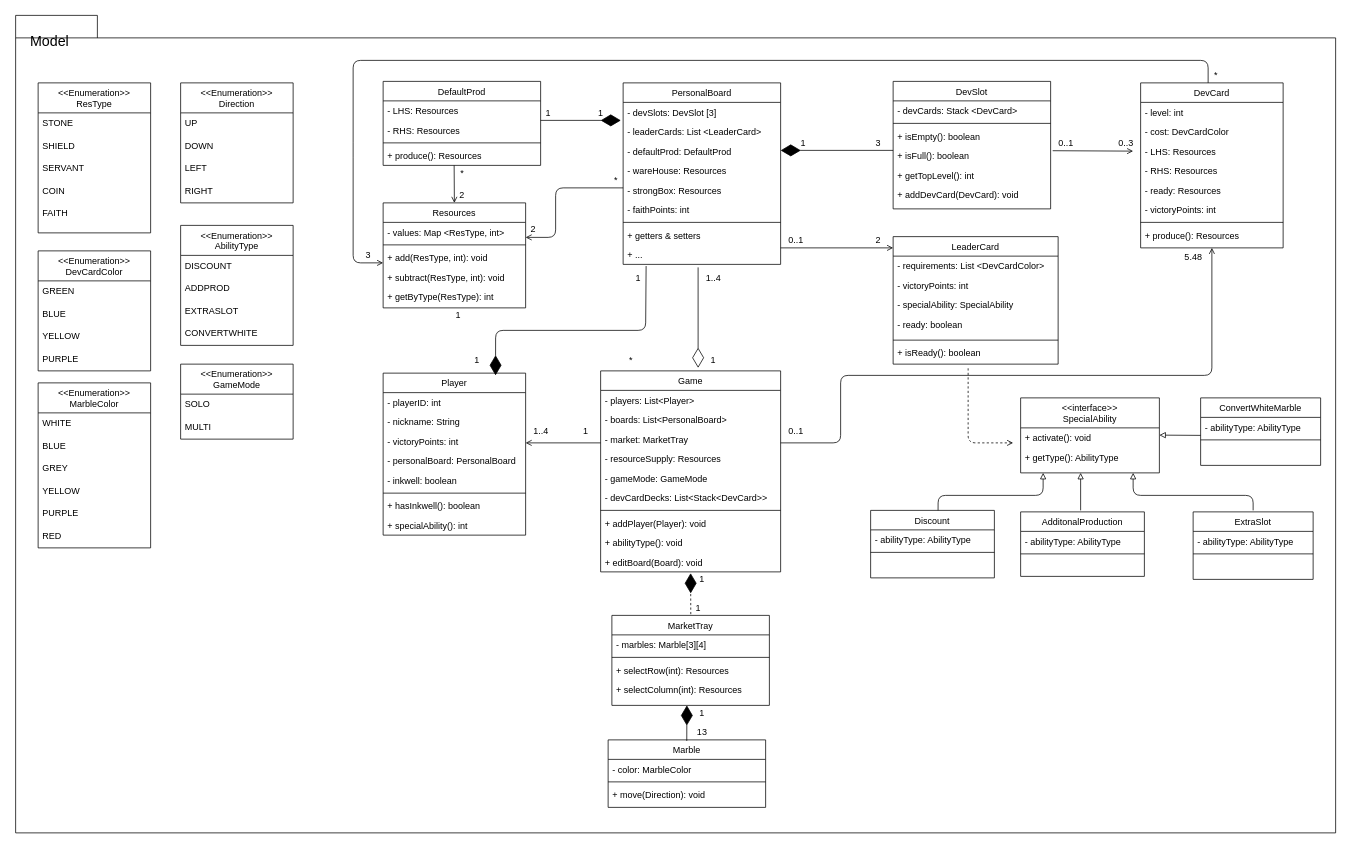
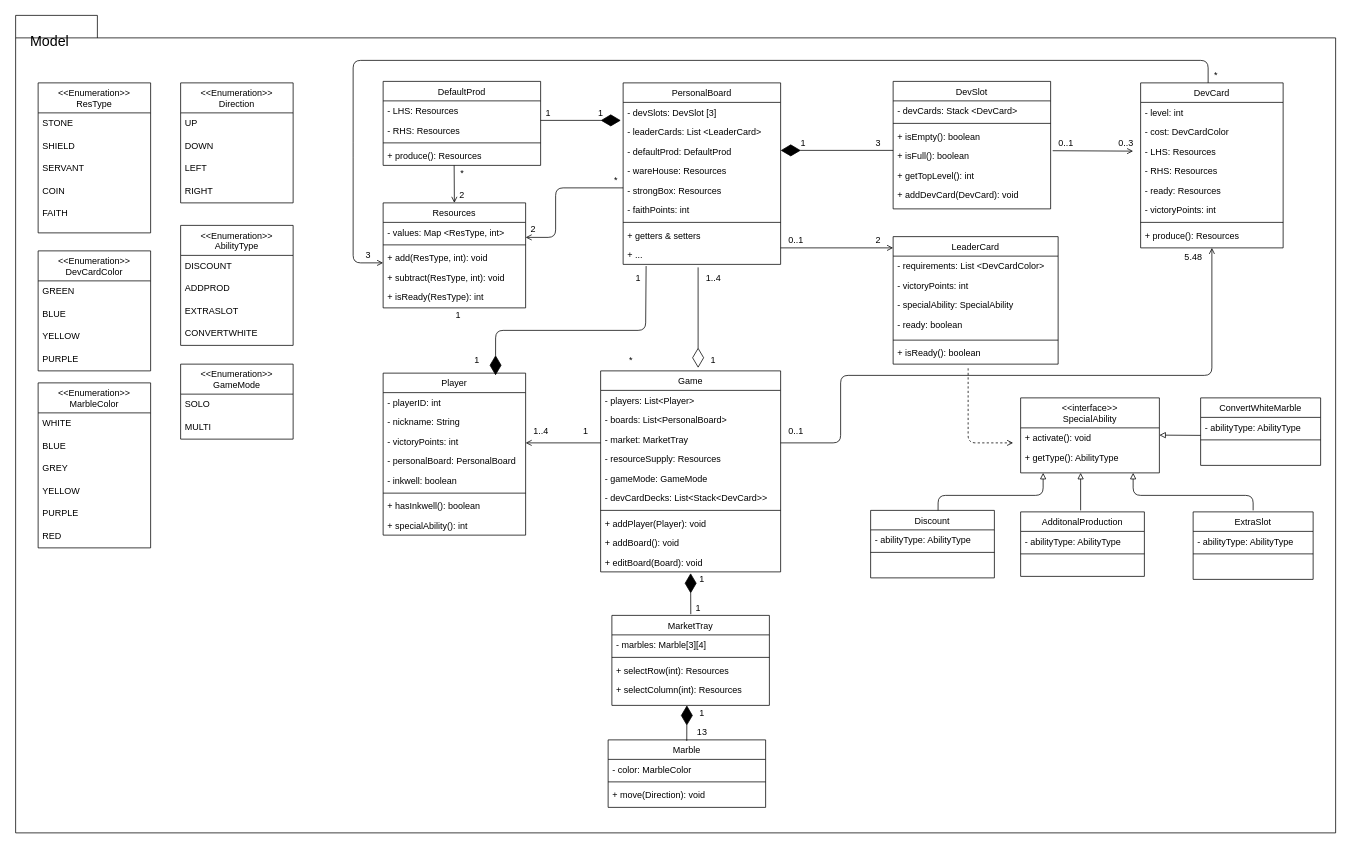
(445, 297) -> (439, 297)
(649, 543) -> (645, 543)
(690, 603) -> (690, 603)
